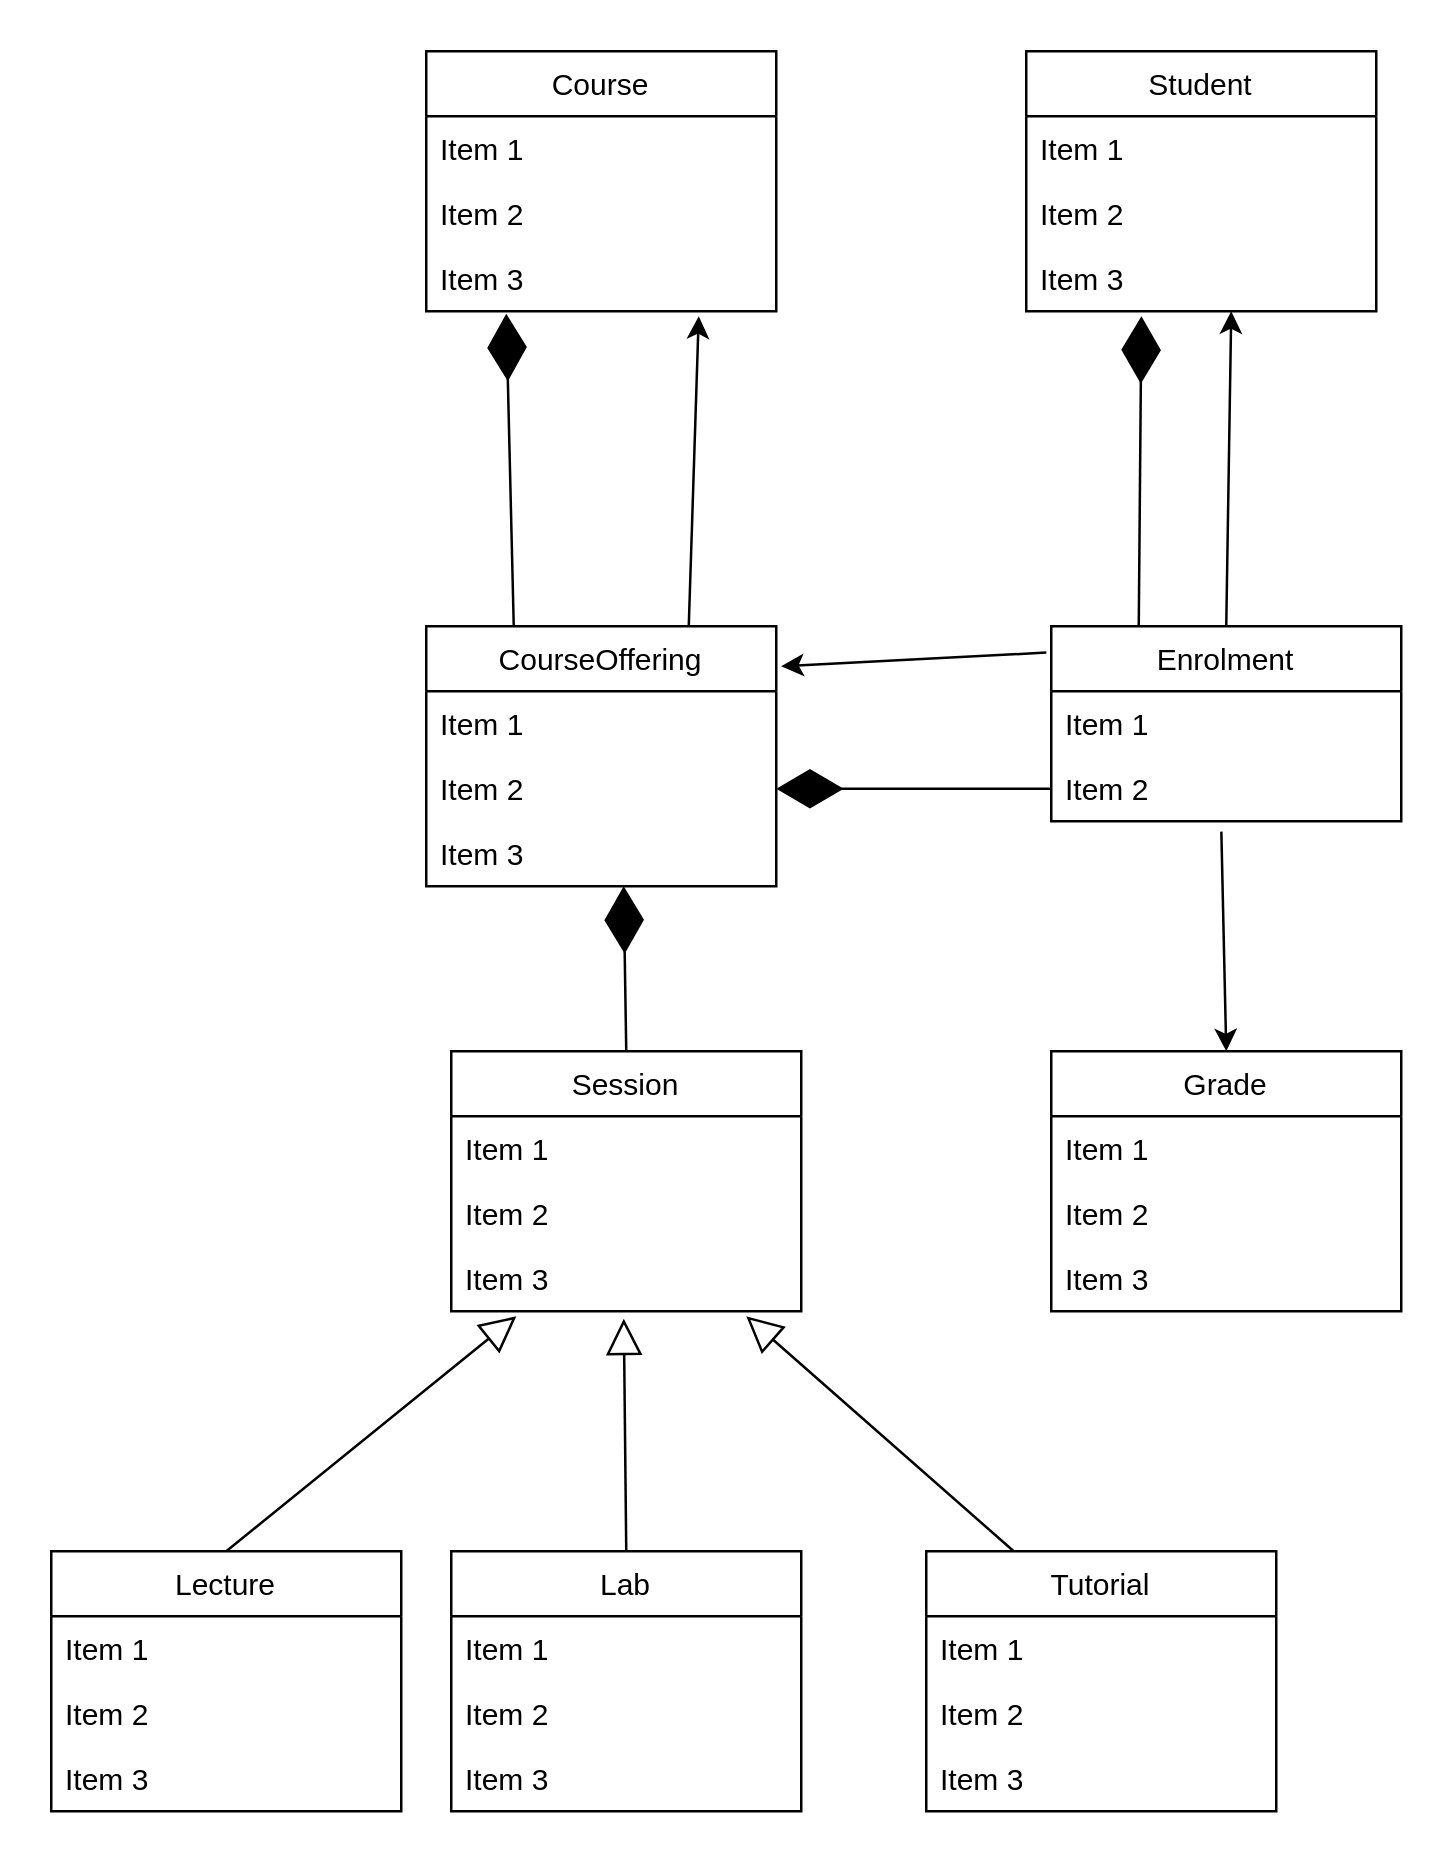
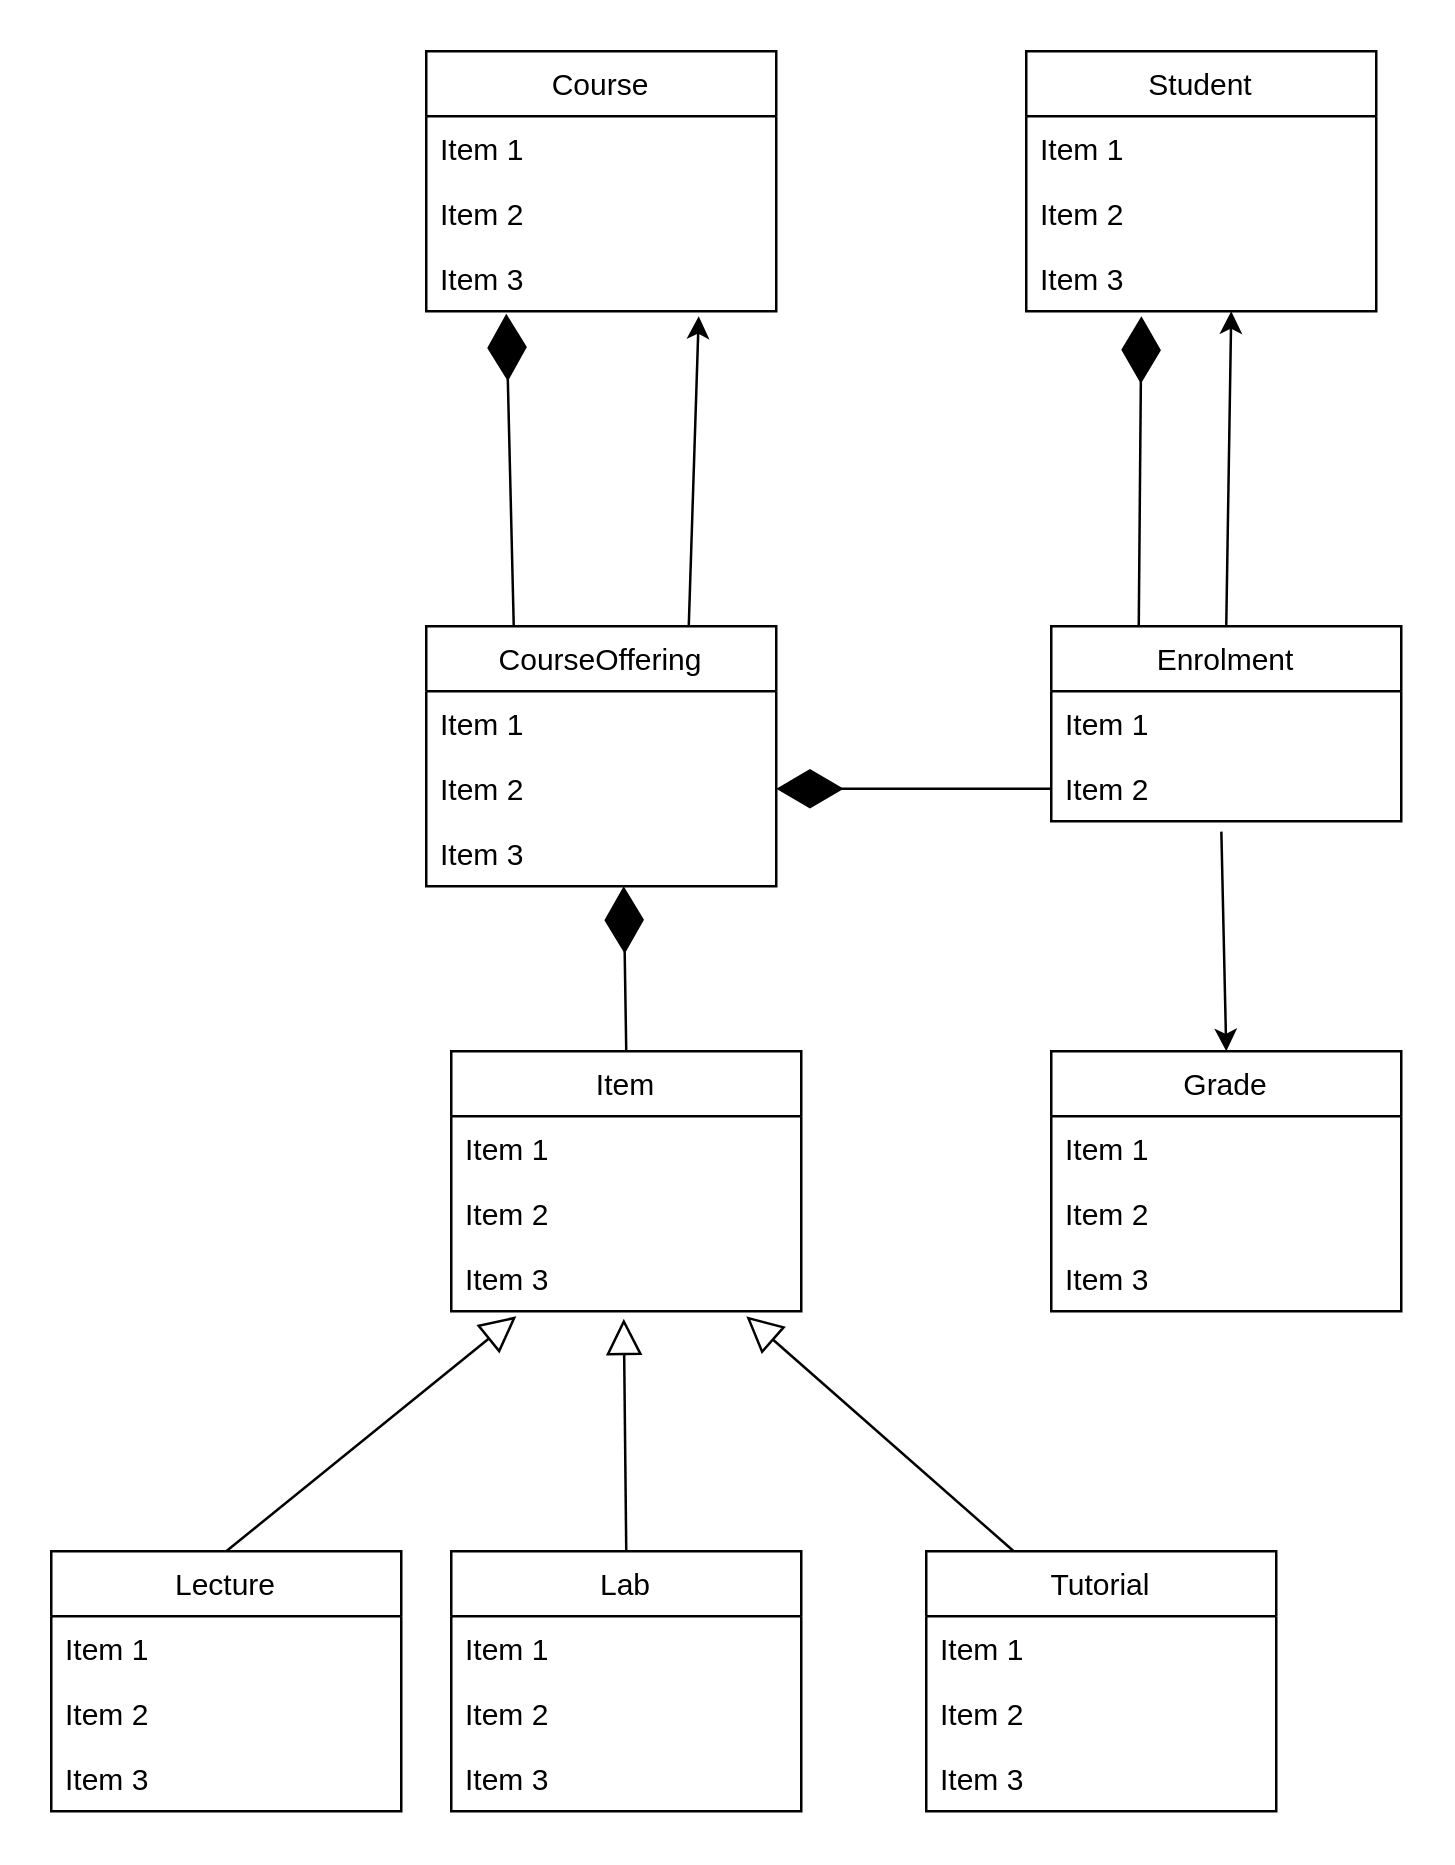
(922, 659) -> none
(625, 1085) -> (625, 1085)
